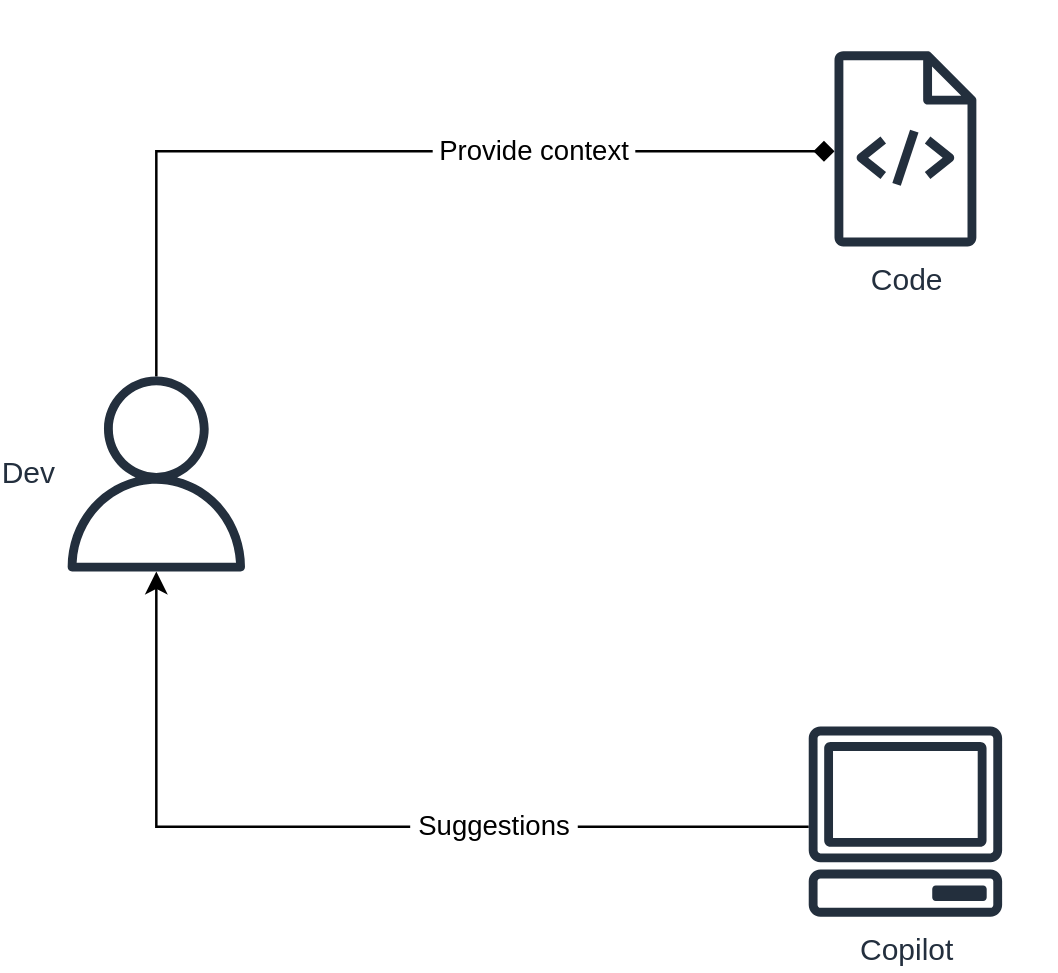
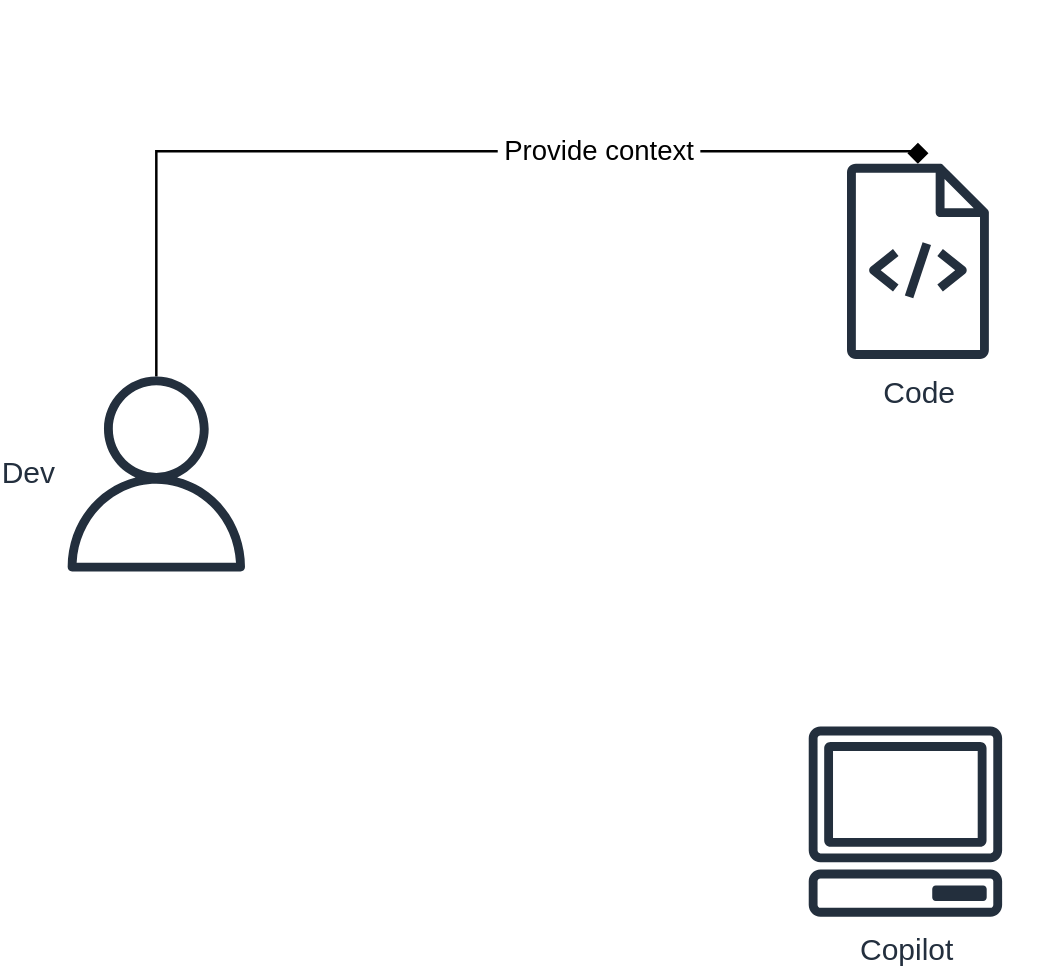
(905, 149) -> (918, 261)
(164, 826) -> none
